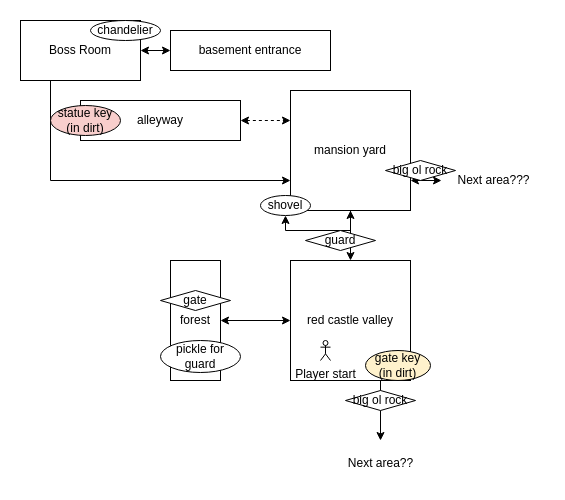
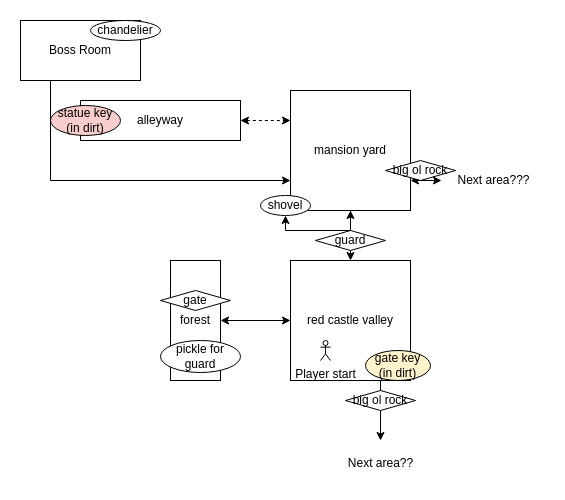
(155, 51) -> none
(251, 51) -> none
(341, 241) -> (351, 241)
